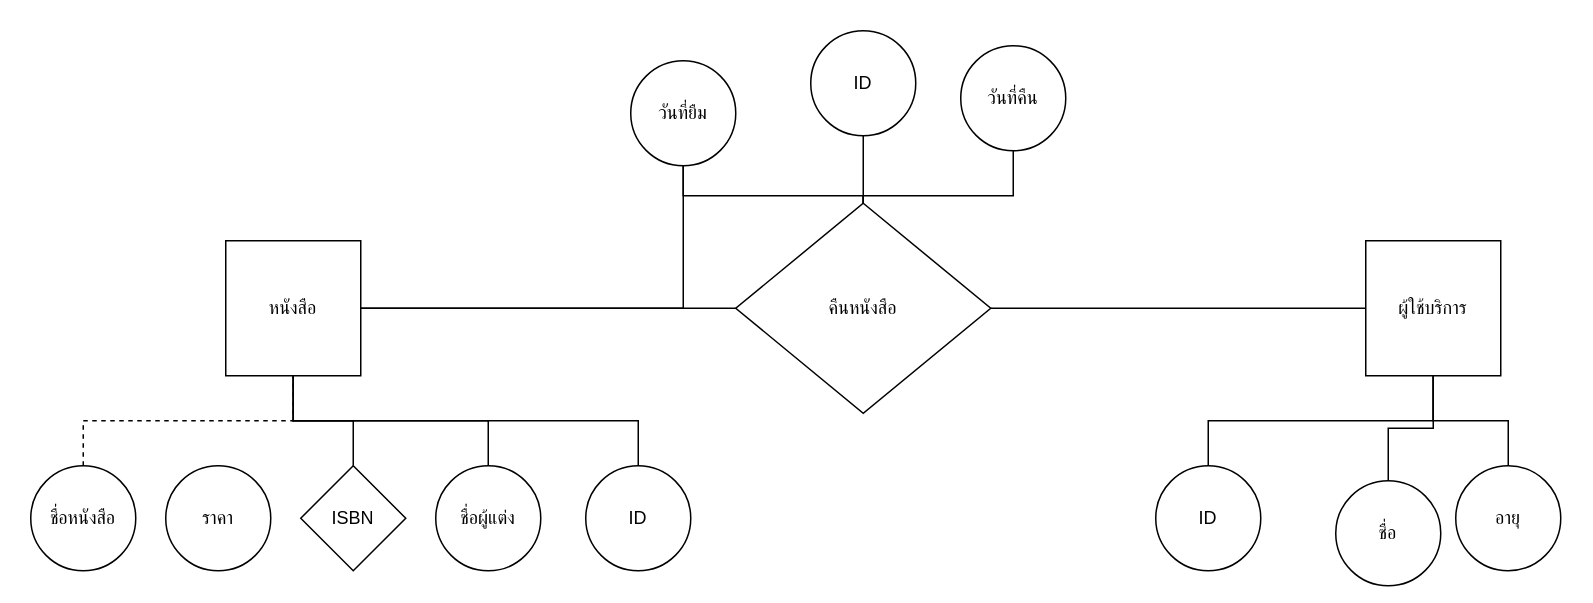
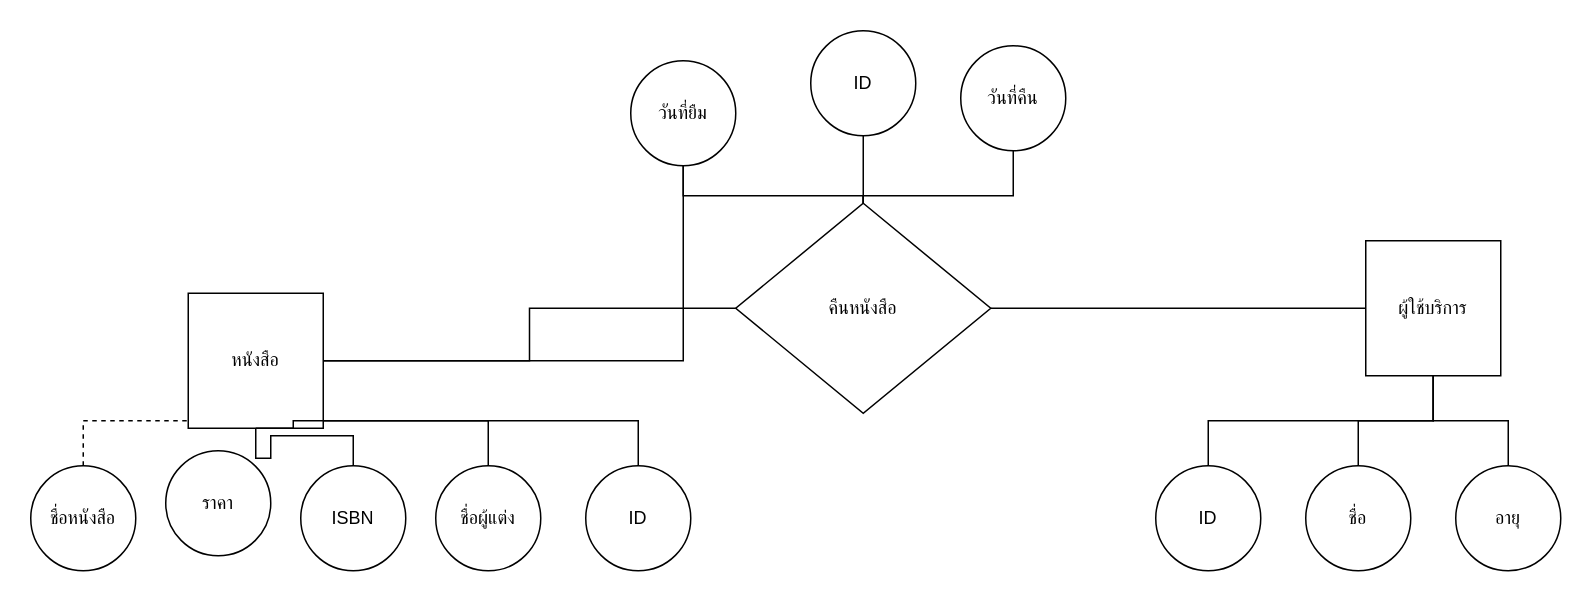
(293, 308) -> (256, 361)
(218, 518) -> (218, 503)
(353, 518) -> (353, 518)
(1388, 533) -> (1358, 518)
